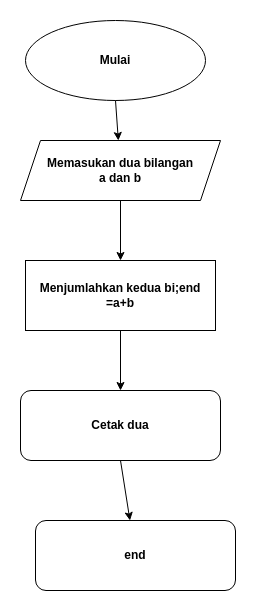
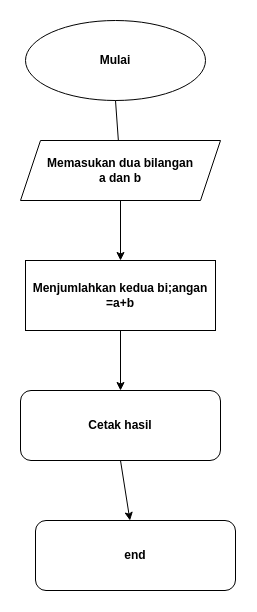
(118, 132) -> (118, 135)
(121, 296) -> (121, 296)
(121, 426) -> (121, 426)
